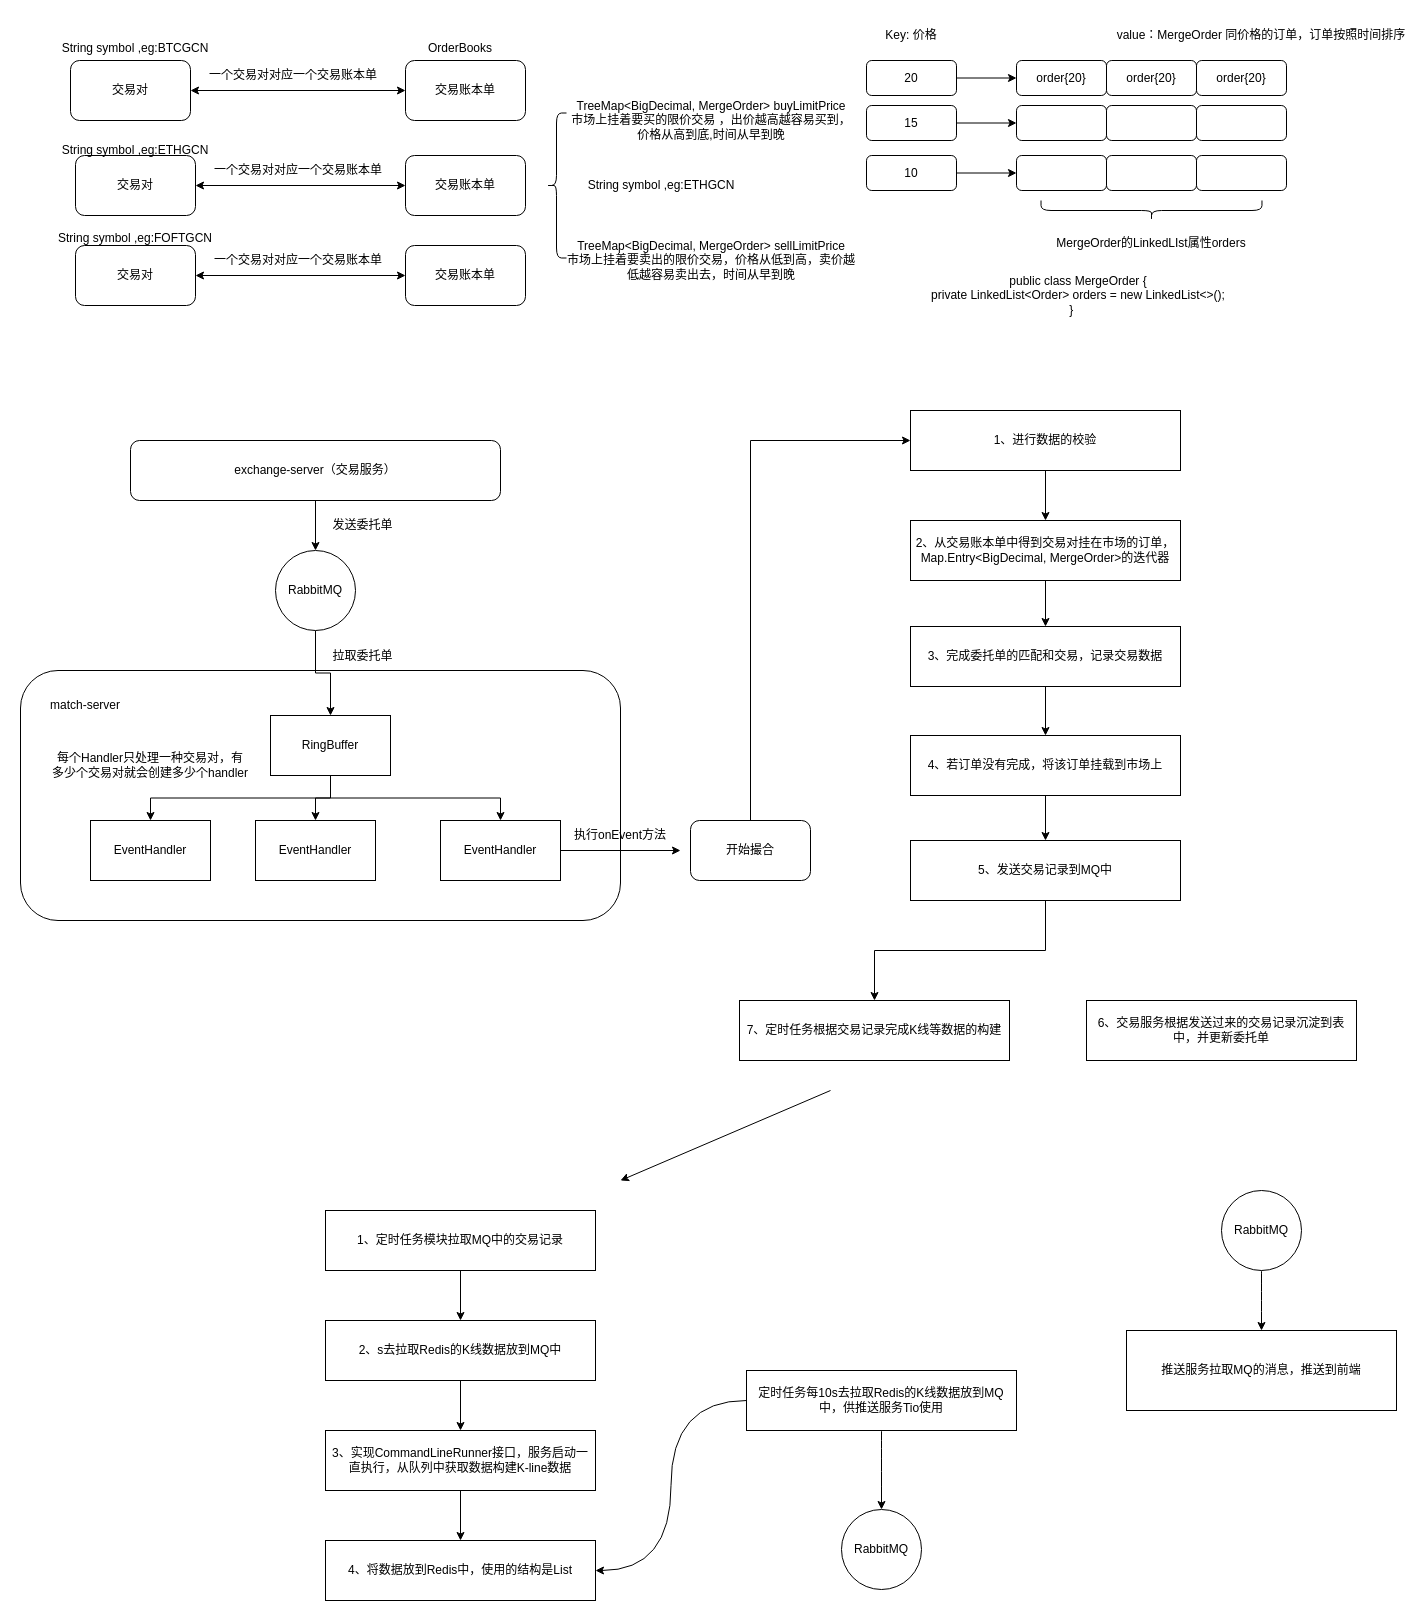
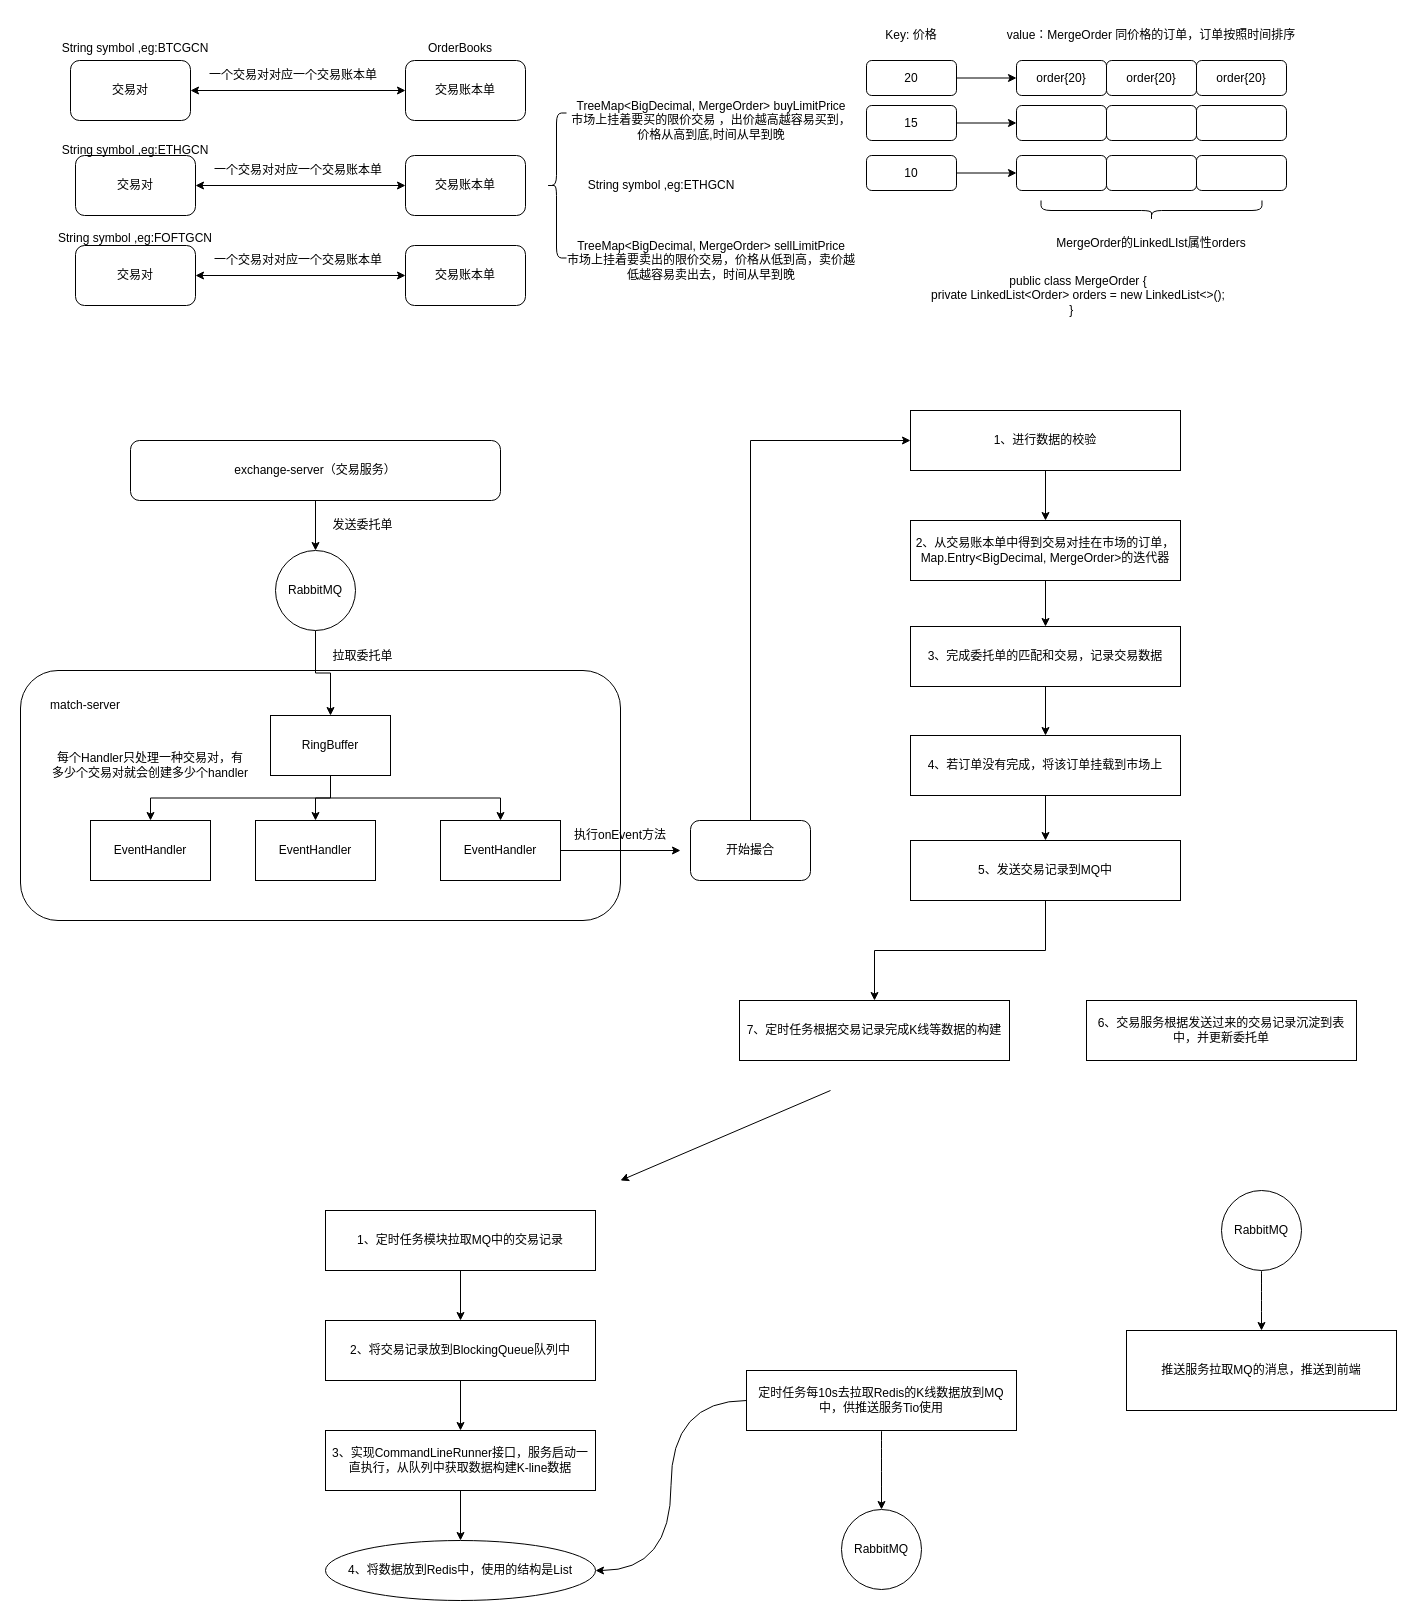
(1262, 36) -> (1152, 36)
(461, 1351) -> (461, 1351)
(461, 1571) -> (461, 1571)
